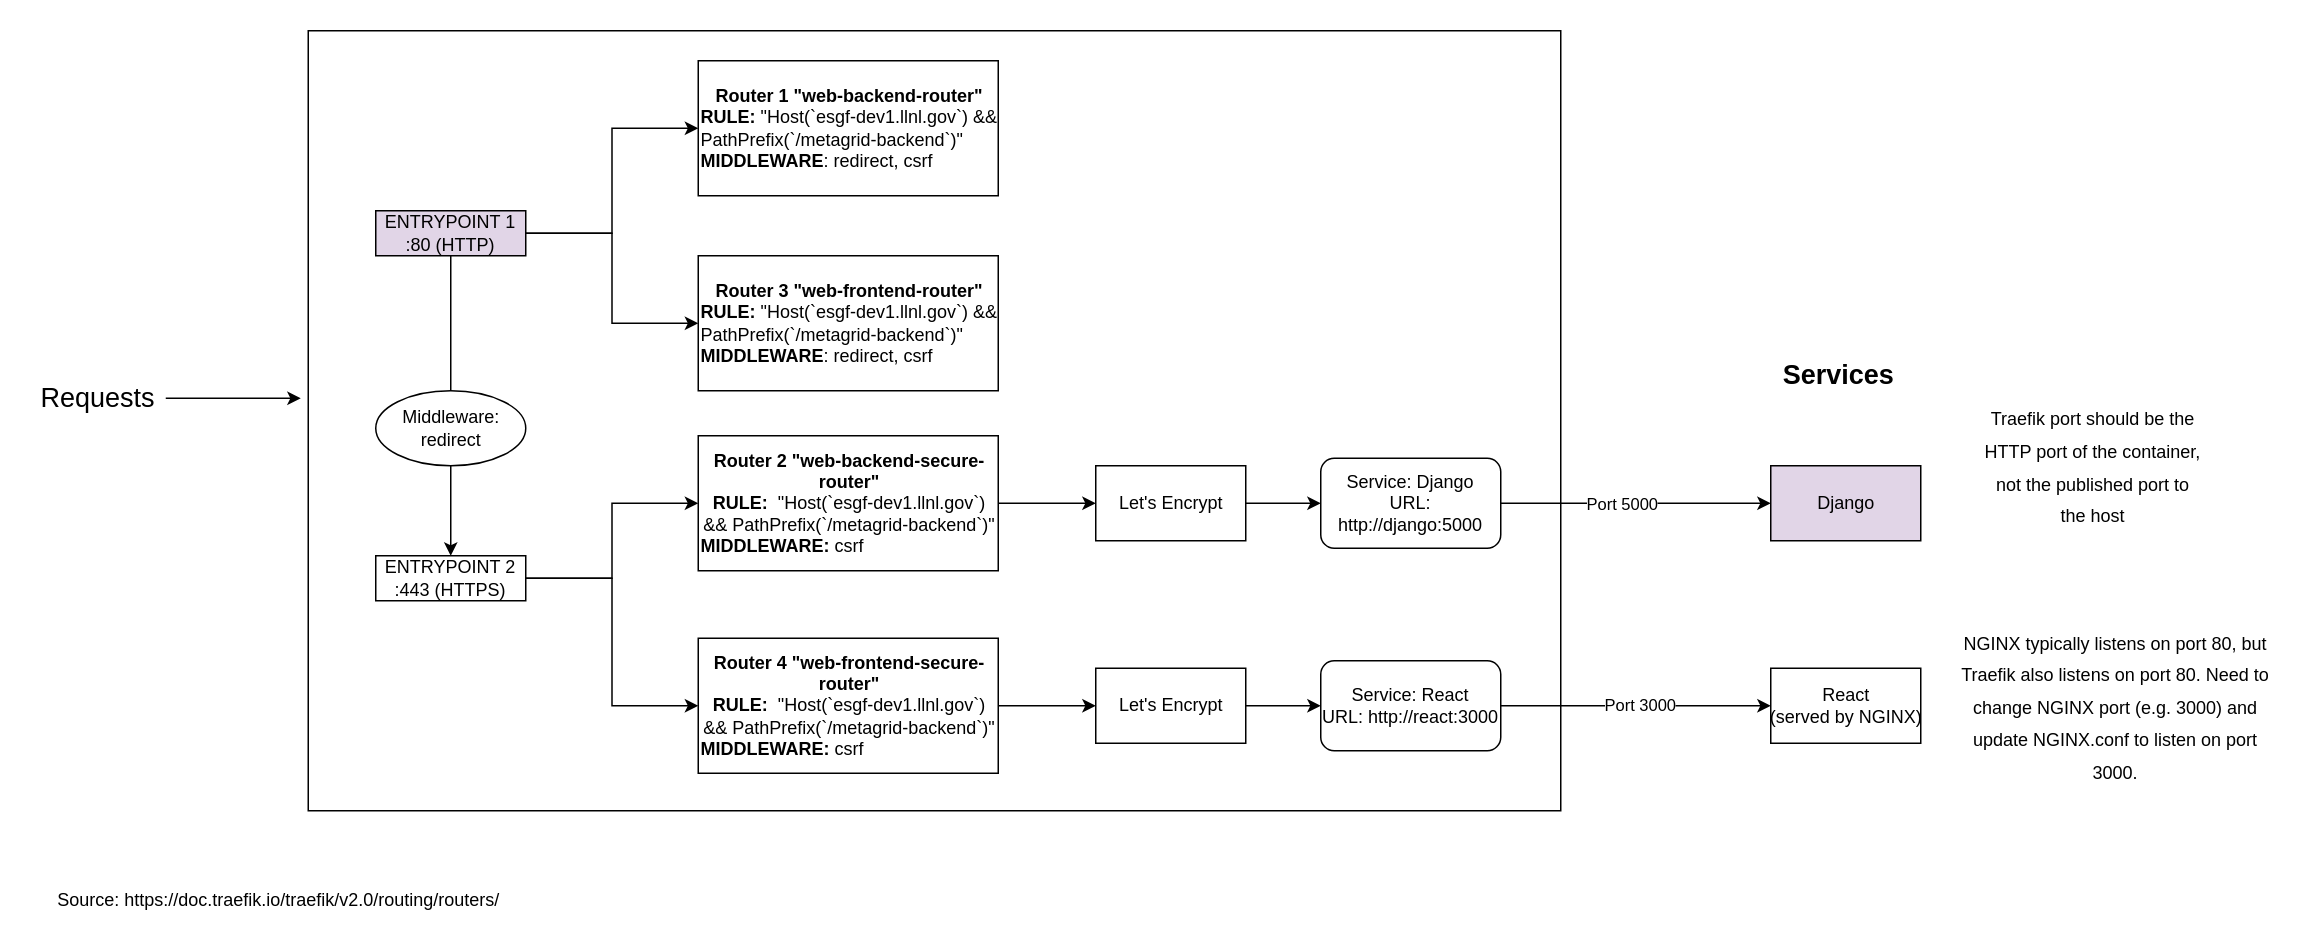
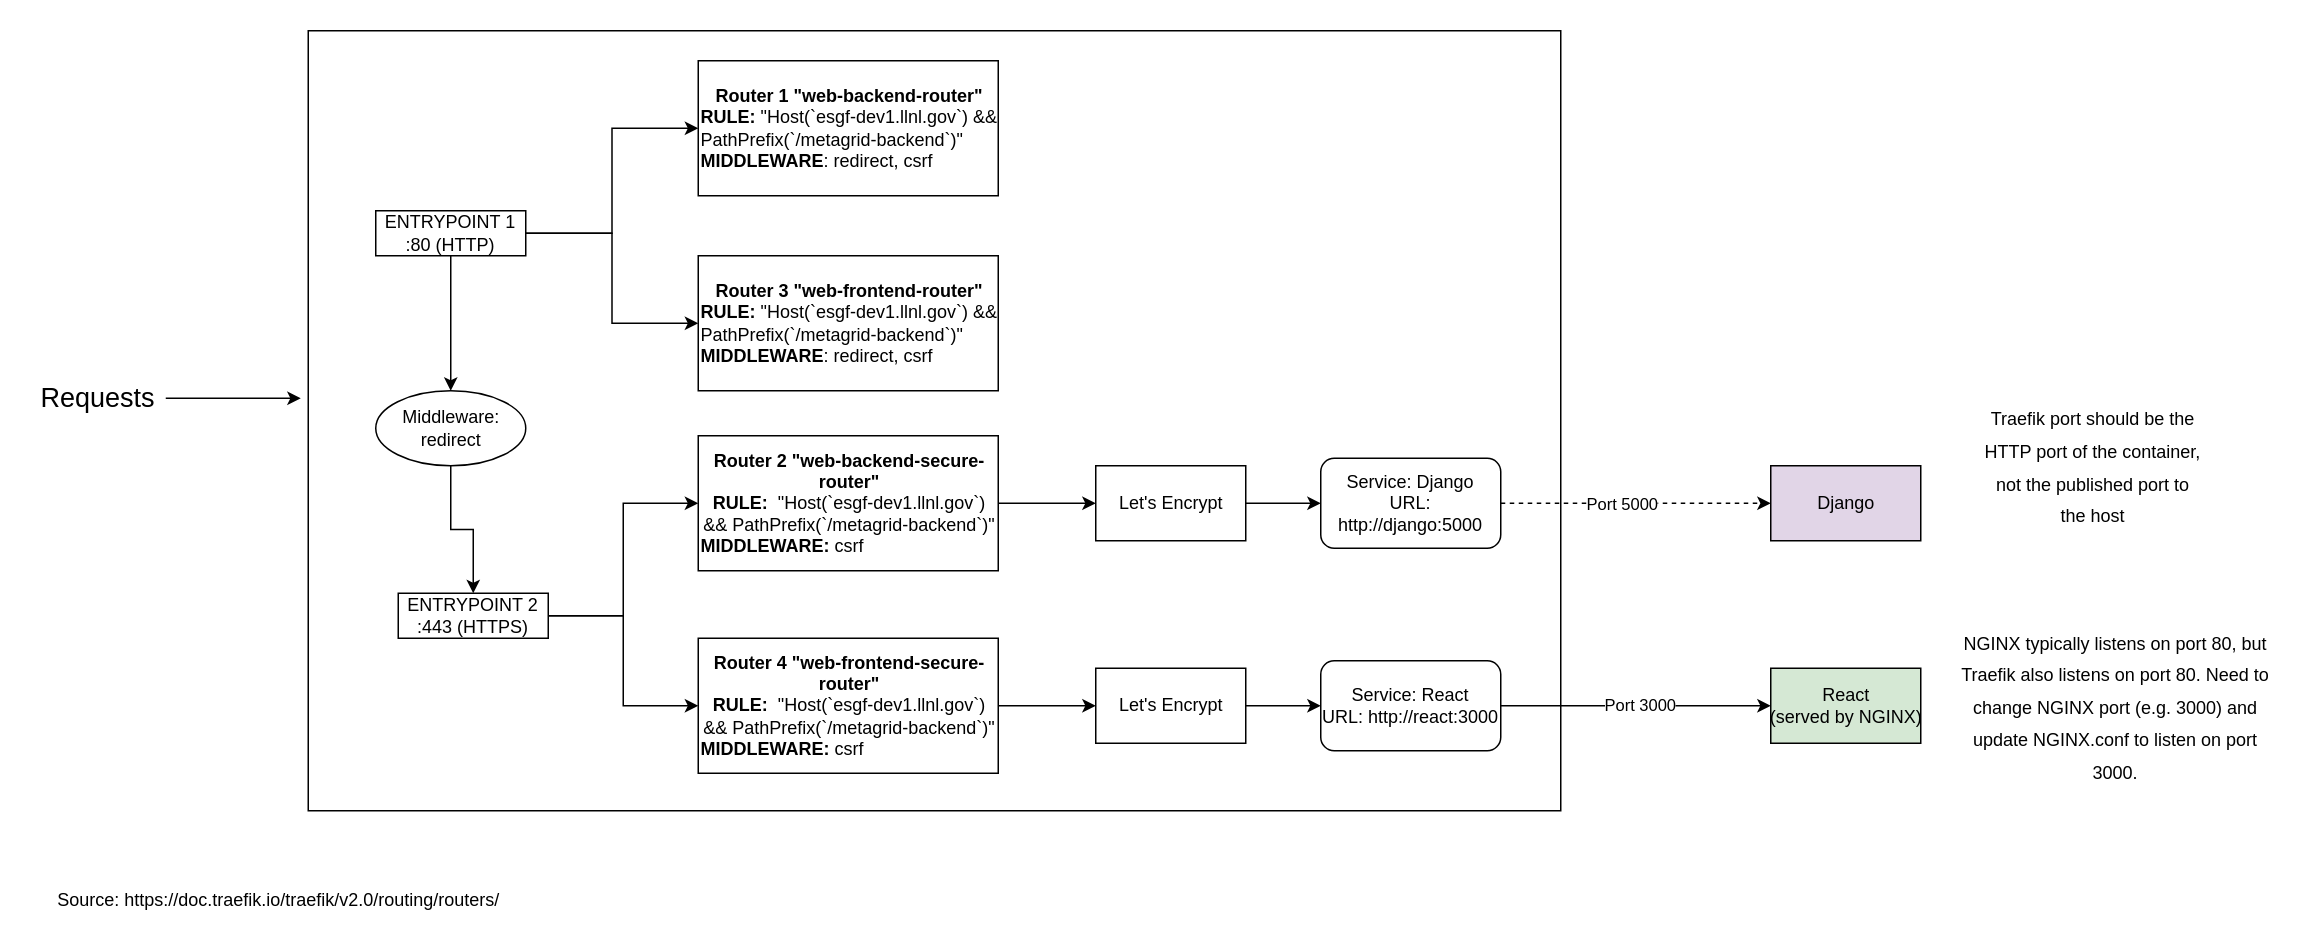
(451, 233) -> (451, 233)
(1839, 376) -> none
(451, 383) -> (451, 379)
(1708, 503) -> (1708, 503)
(451, 578) -> (473, 616)
(1846, 706) -> (1846, 706)
